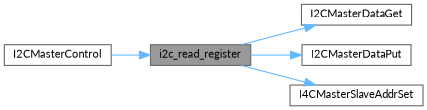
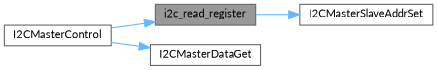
(273, 36) -> (125, 44)
(357, 55) -> none
(357, 95) -> (366, 15)
